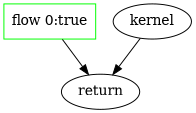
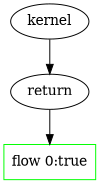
(72, 53) -> (50, 122)
